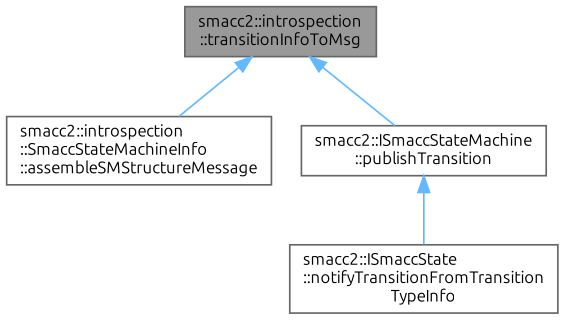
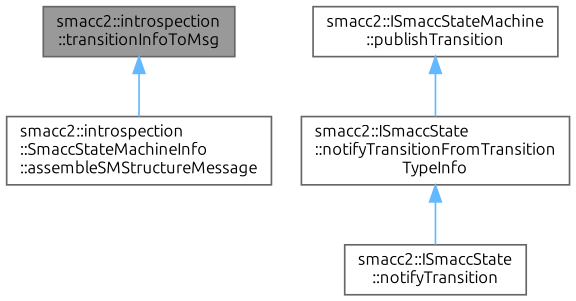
(359, 96) -> none
none -> (435, 270)
